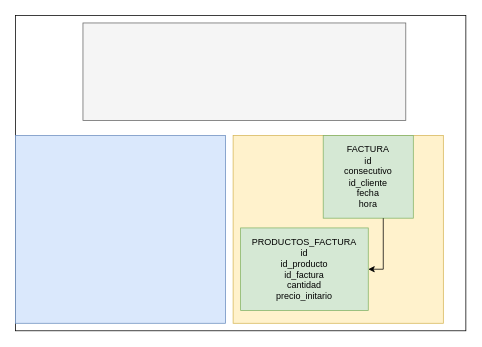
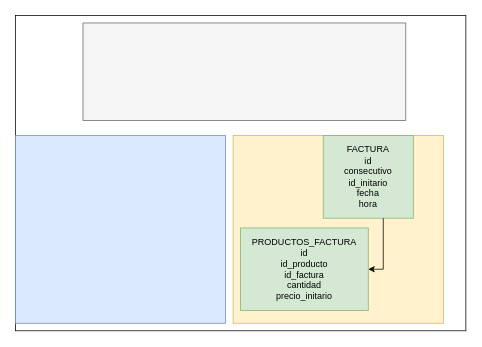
(368, 177) -> (368, 177)
